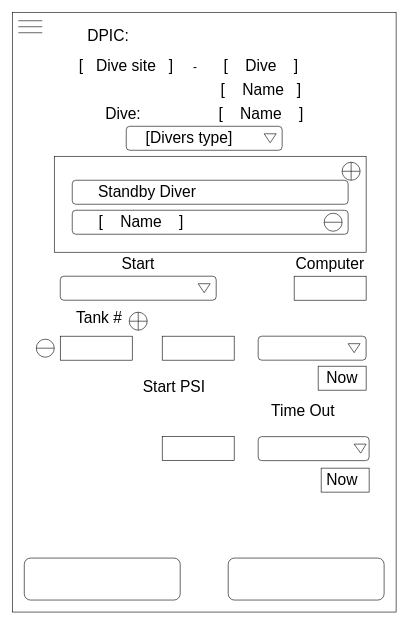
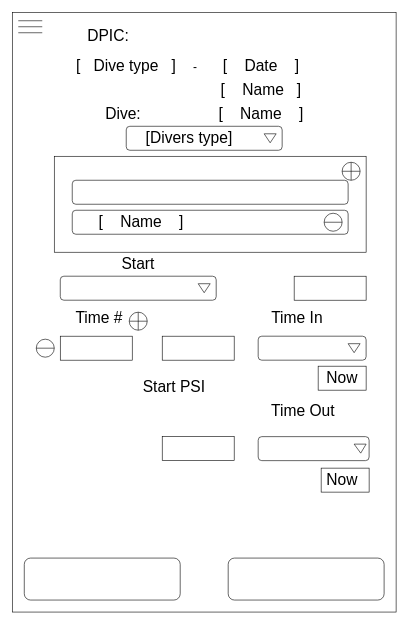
(126, 66) -> (126, 66)
(261, 66) -> (261, 66)
(147, 192) -> none
(330, 264) -> none
(99, 318) -> (99, 318)
none -> (297, 318)
